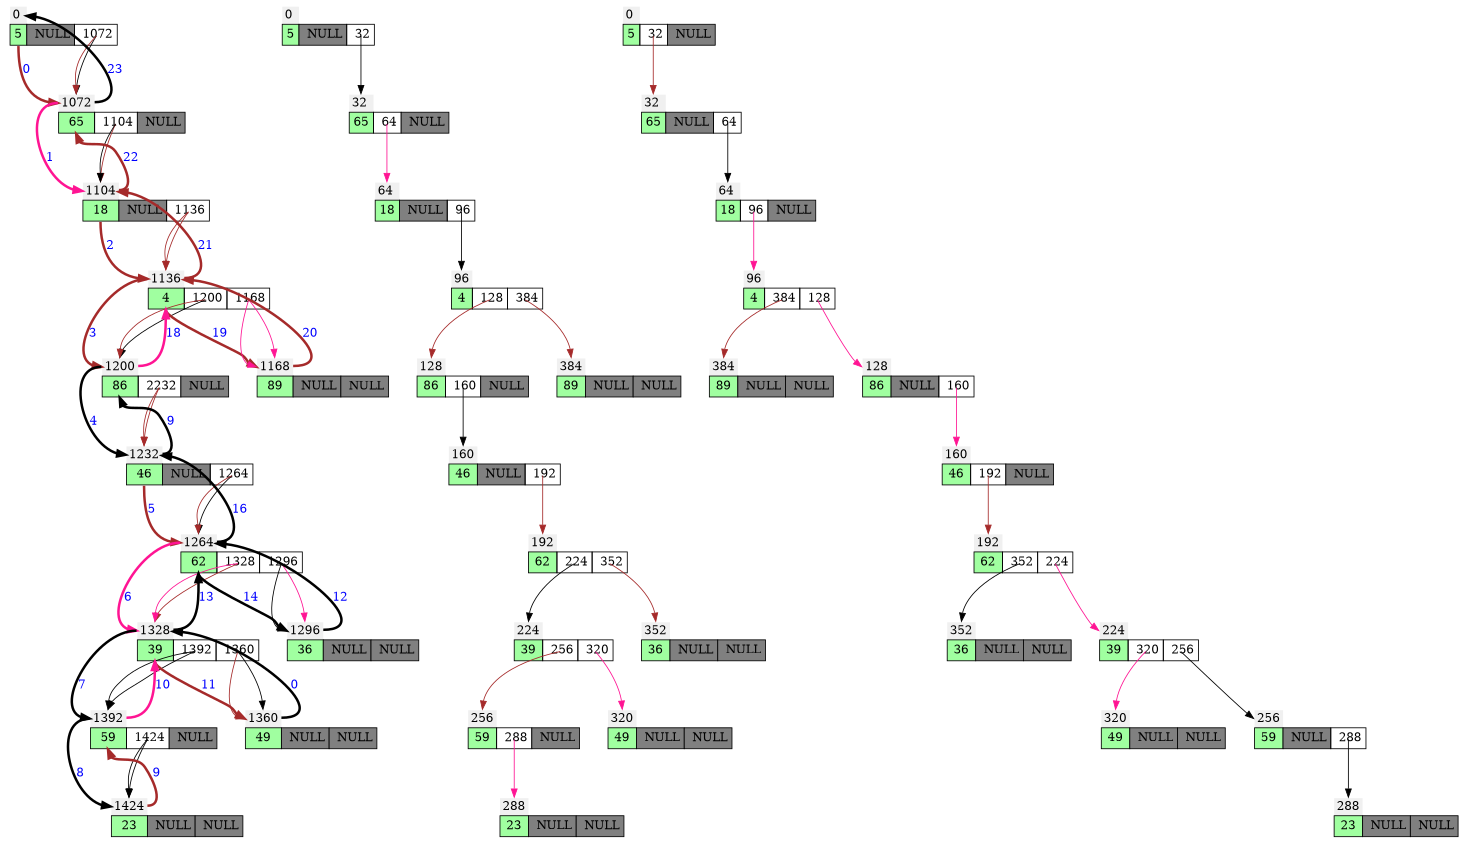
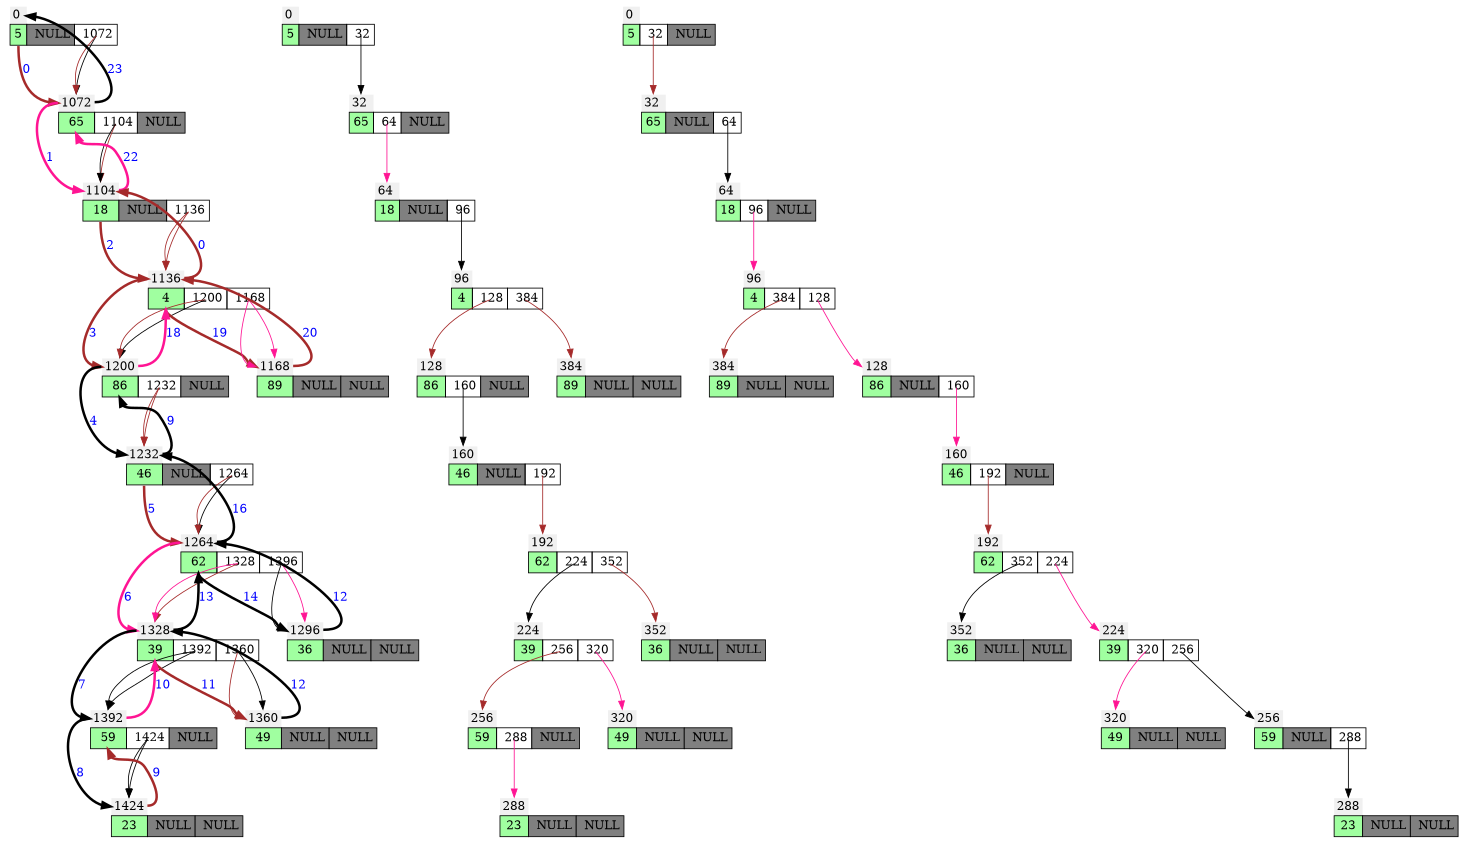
(118, 155) -> (118, 155)
(206, 246) -> (202, 246)
(160, 386) -> (160, 386)
(281, 562) -> (281, 562)
(295, 685) -> (299, 685)
